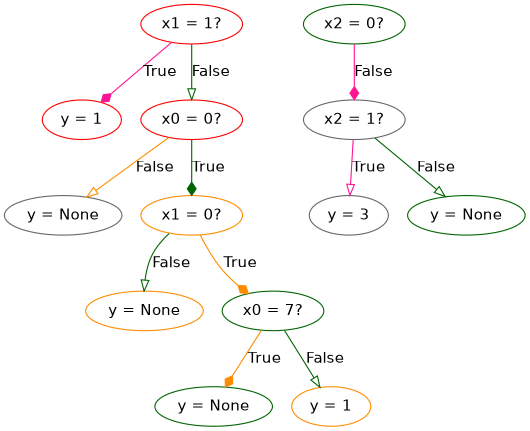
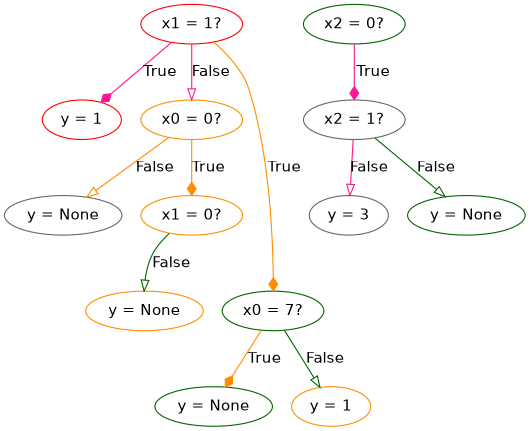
(192, 66) -> (192, 66)
(374, 72) -> (374, 72)
(192, 120) -> (192, 120)
(192, 161) -> (192, 161)
(369, 168) -> (369, 168)
(216, 262) -> (263, 153)
